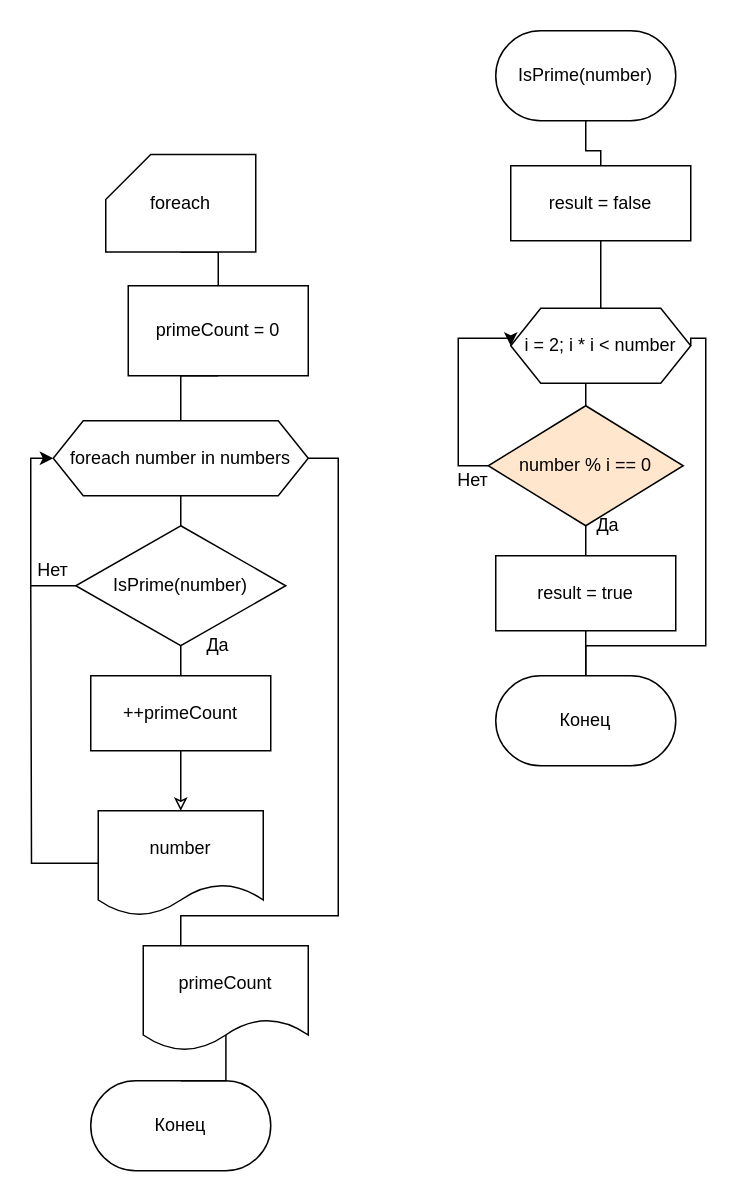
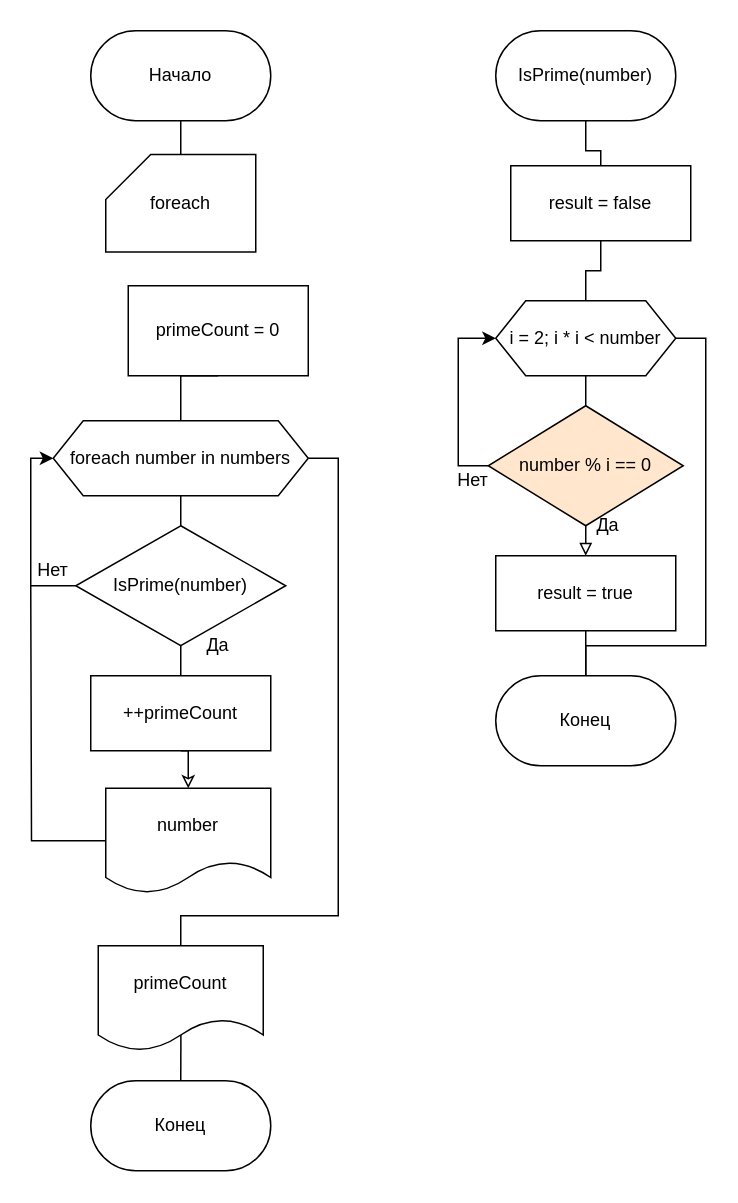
none -> (181, 76)
none -> (181, 137)
(218, 267) -> none
(601, 346) -> (586, 338)
(586, 547) -> (586, 543)
(181, 863) -> (188, 841)
(226, 998) -> (181, 998)
